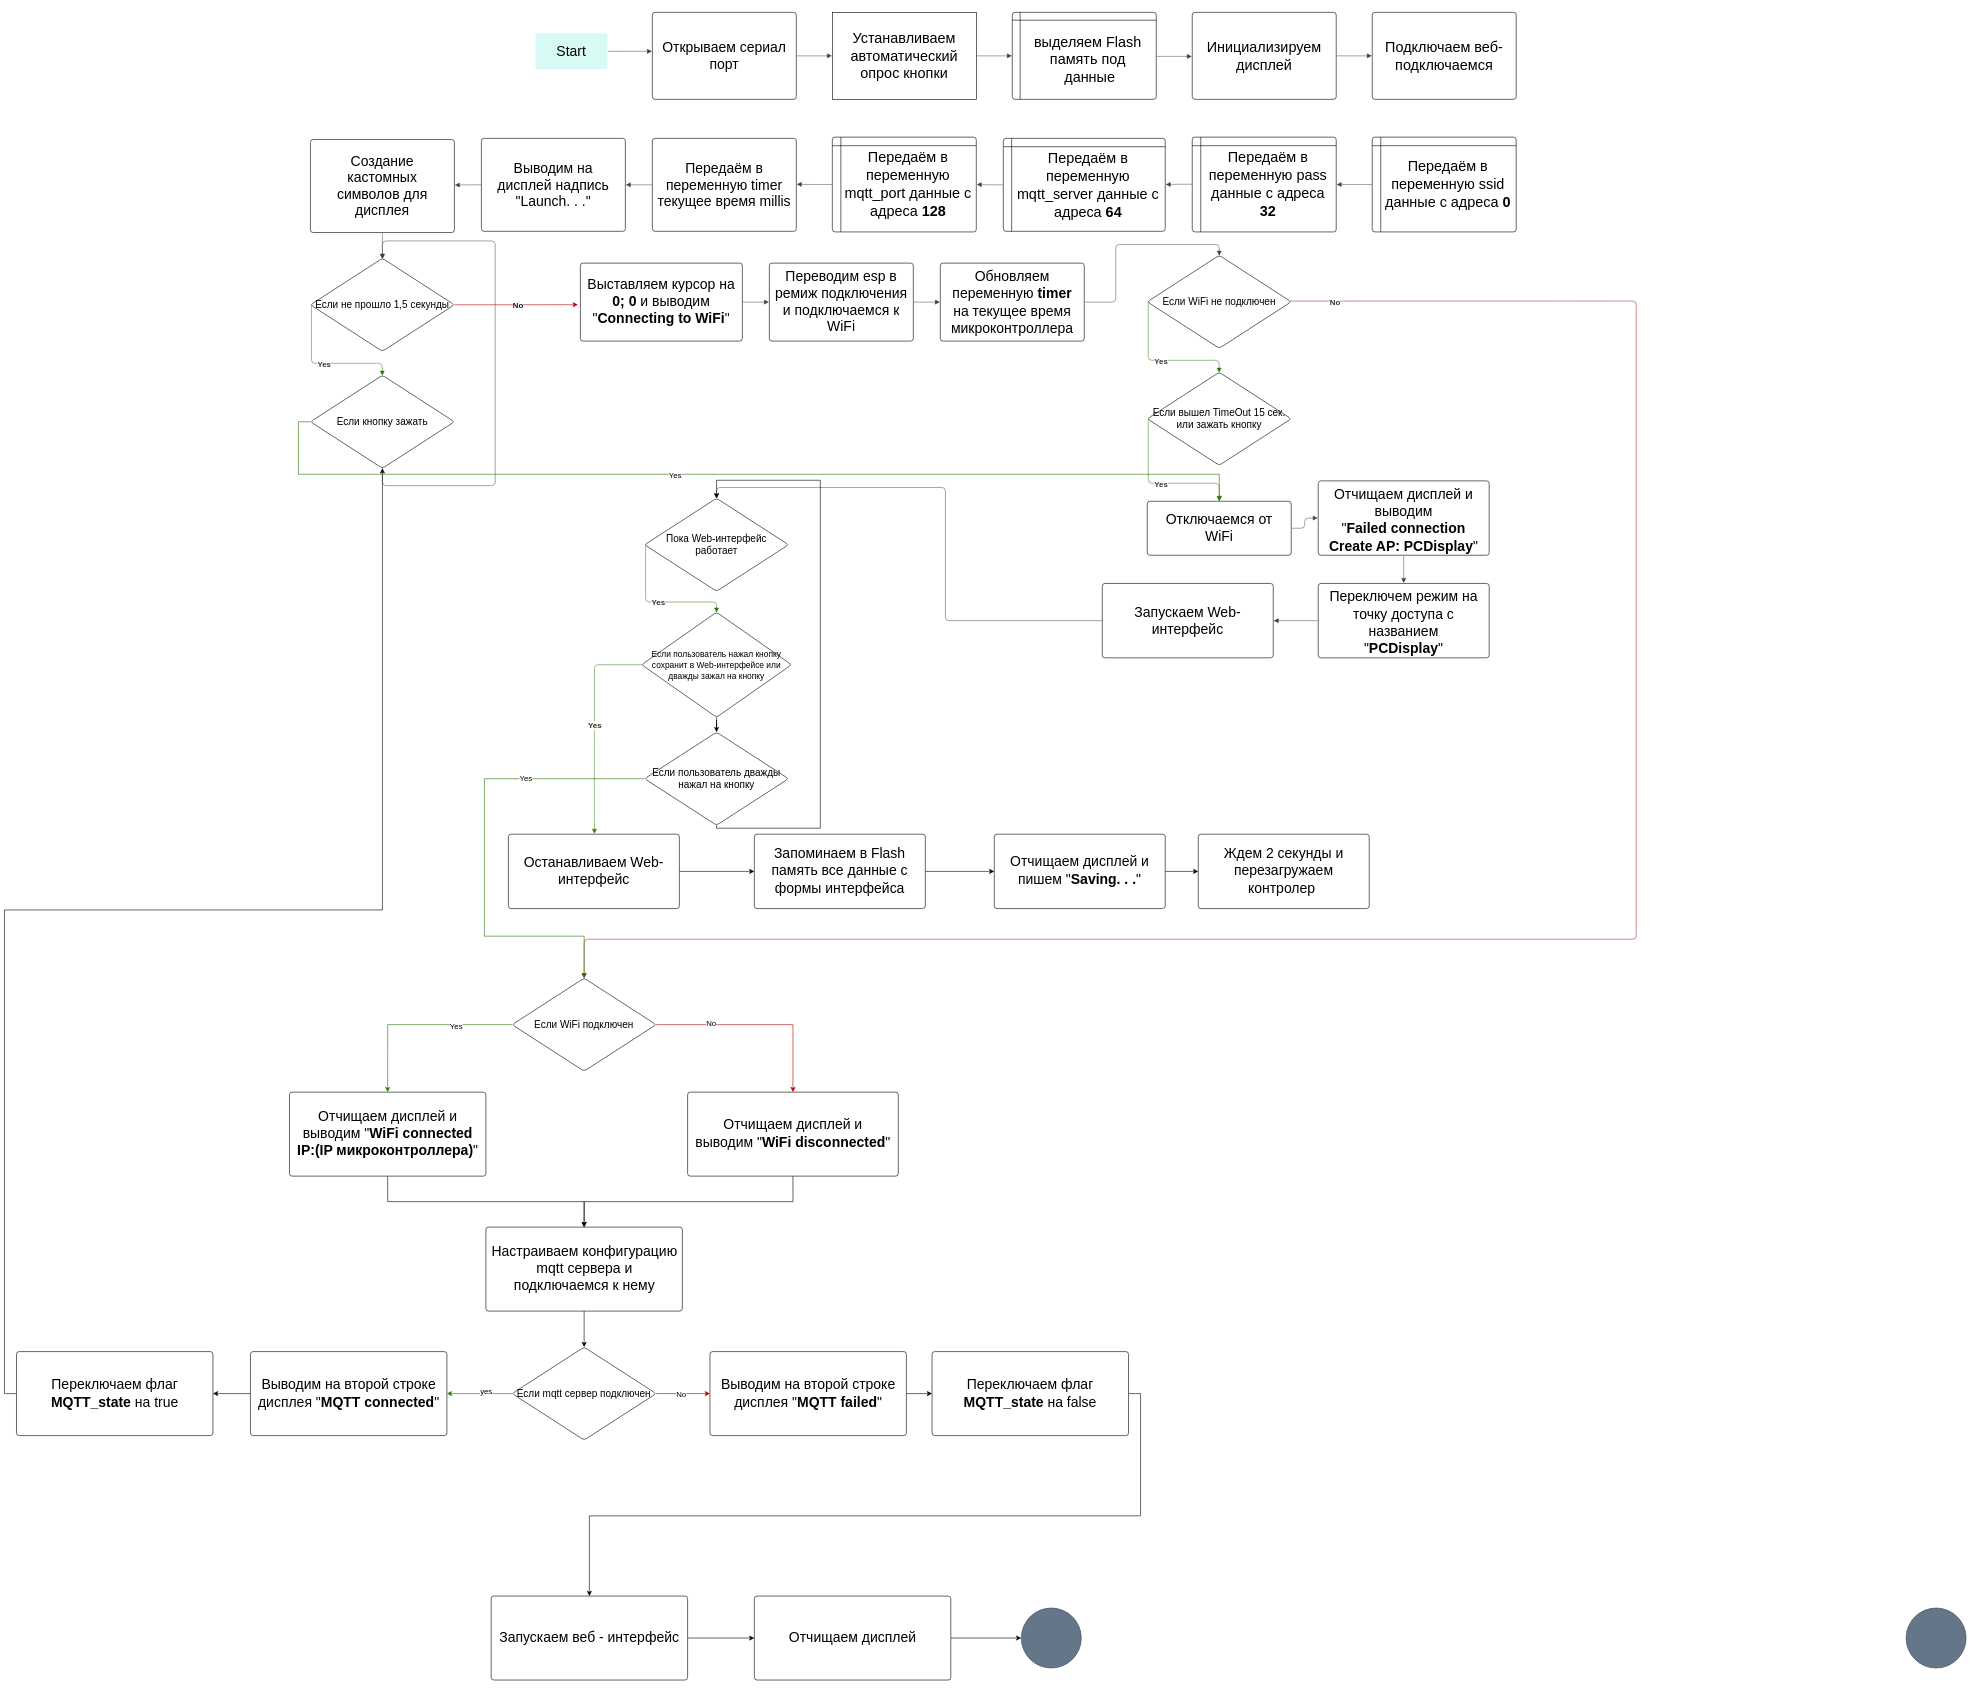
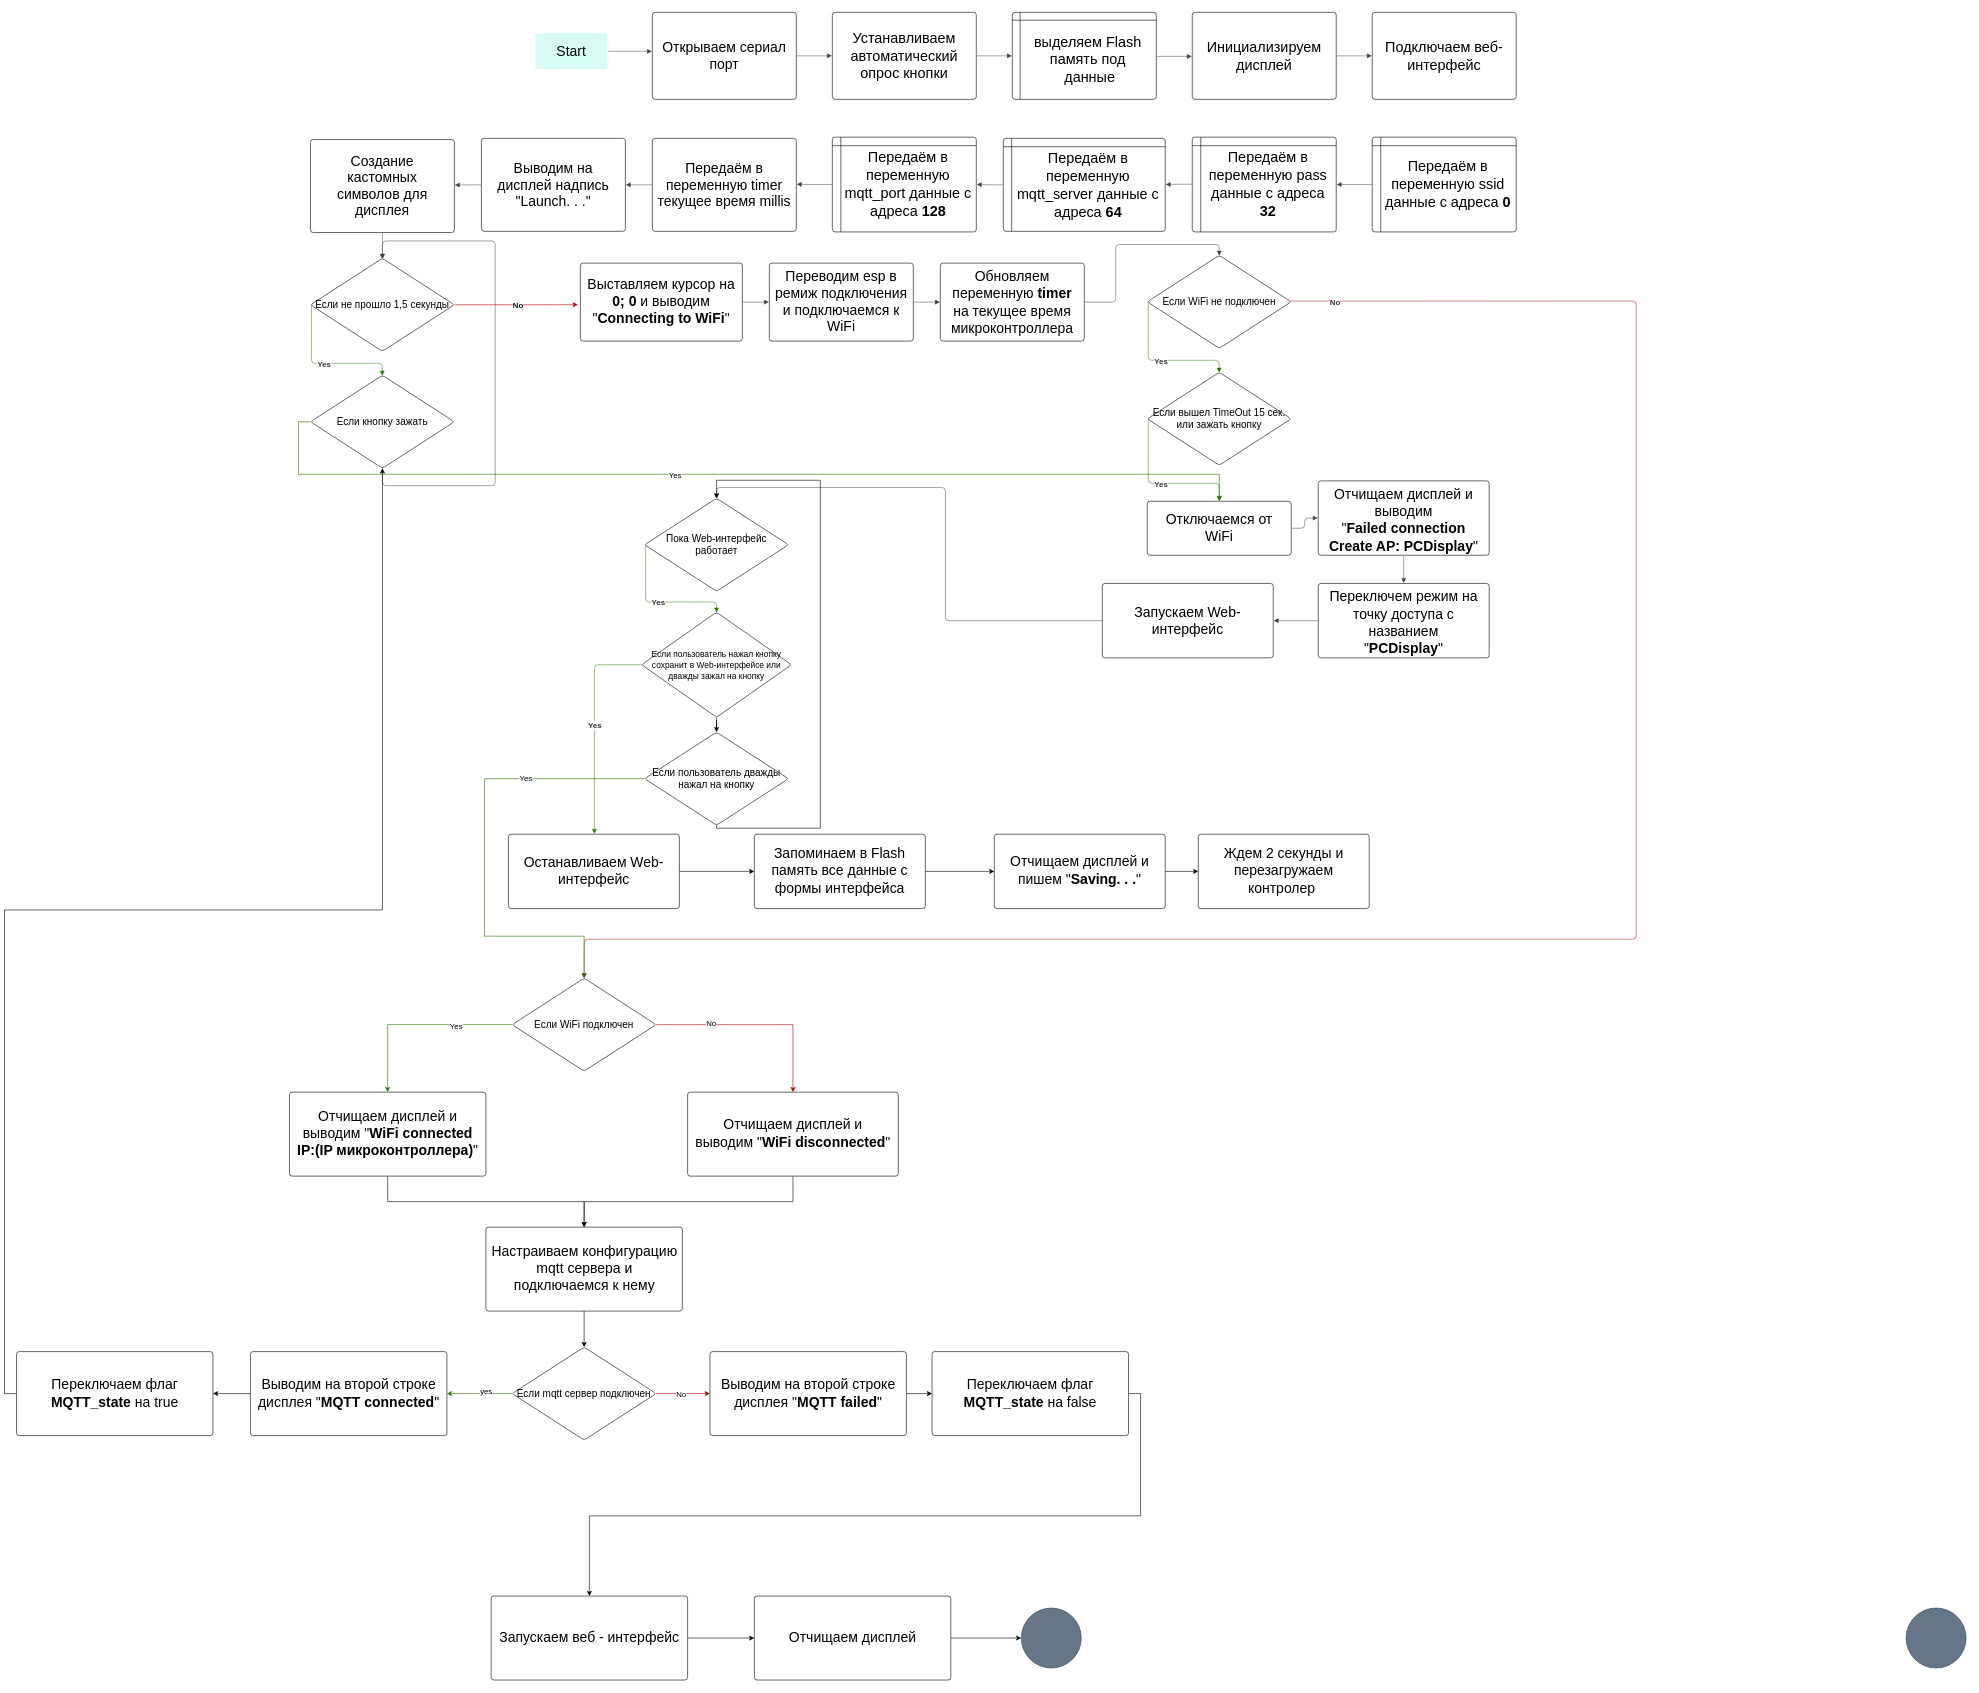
(905, 56) -> (905, 56)
(1445, 56) -> (1445, 56)
